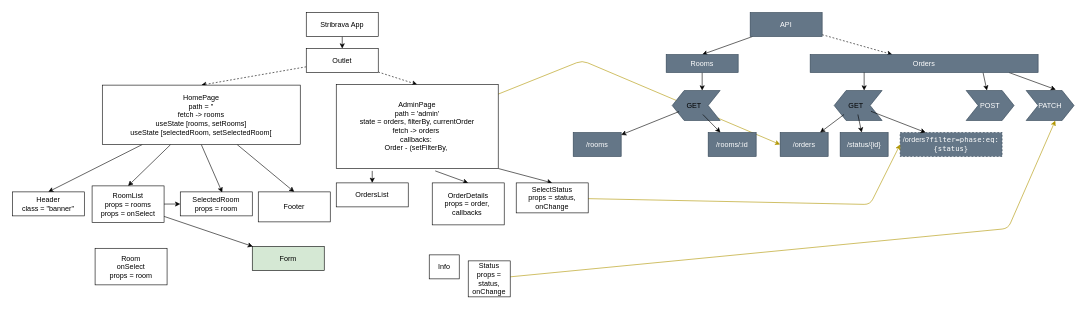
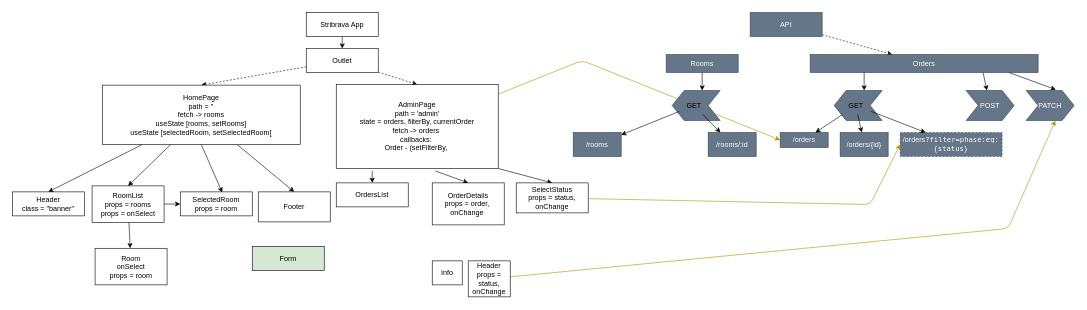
(729, 45) -> none
(804, 144) -> (804, 140)
(864, 144) -> (864, 144)
(468, 204) -> (468, 204)
(207, 231) -> (130, 236)
(444, 267) -> (447, 273)
(489, 279) -> (489, 279)
